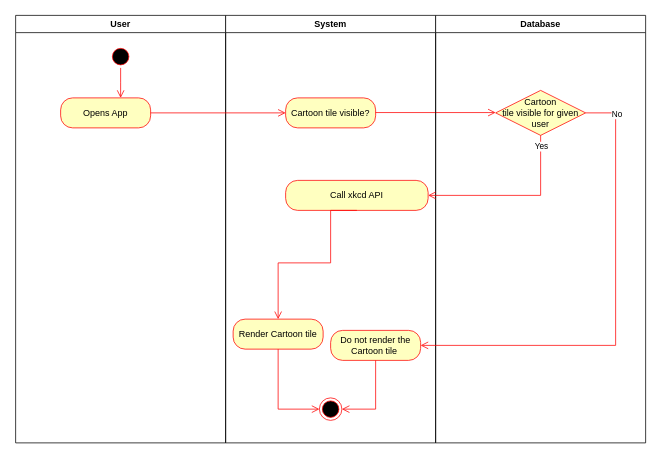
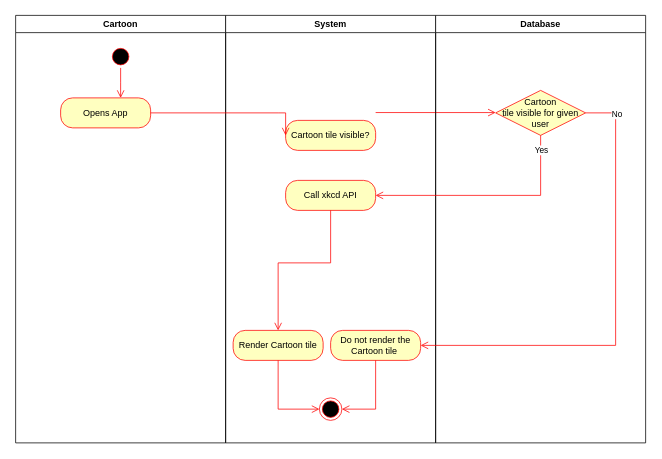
(120, 24) -> (120, 24)
(330, 113) -> (330, 135)
(357, 195) -> (330, 195)
(278, 334) -> (278, 345)
